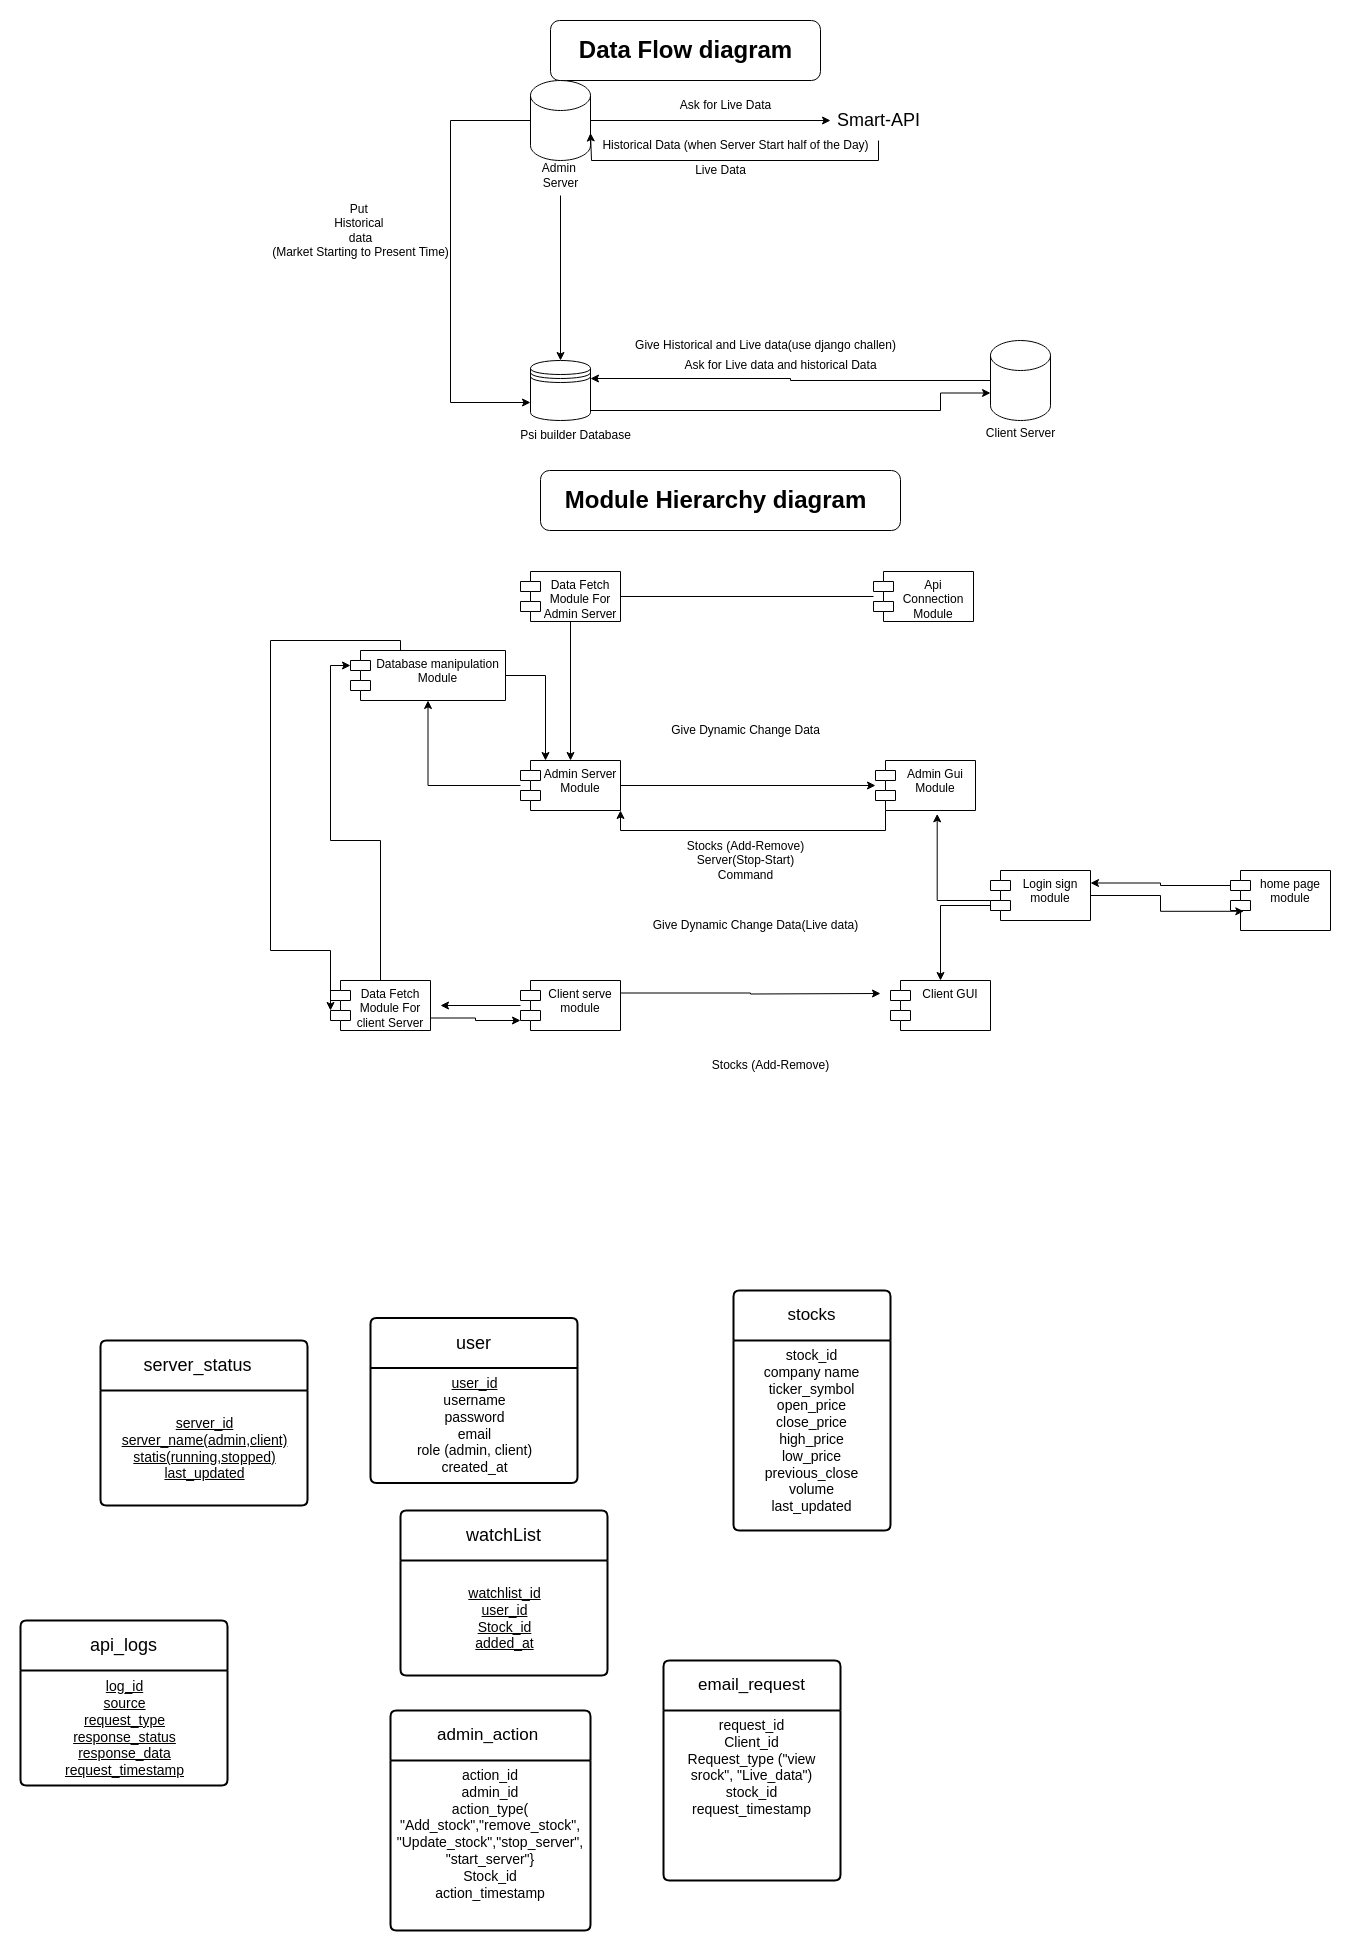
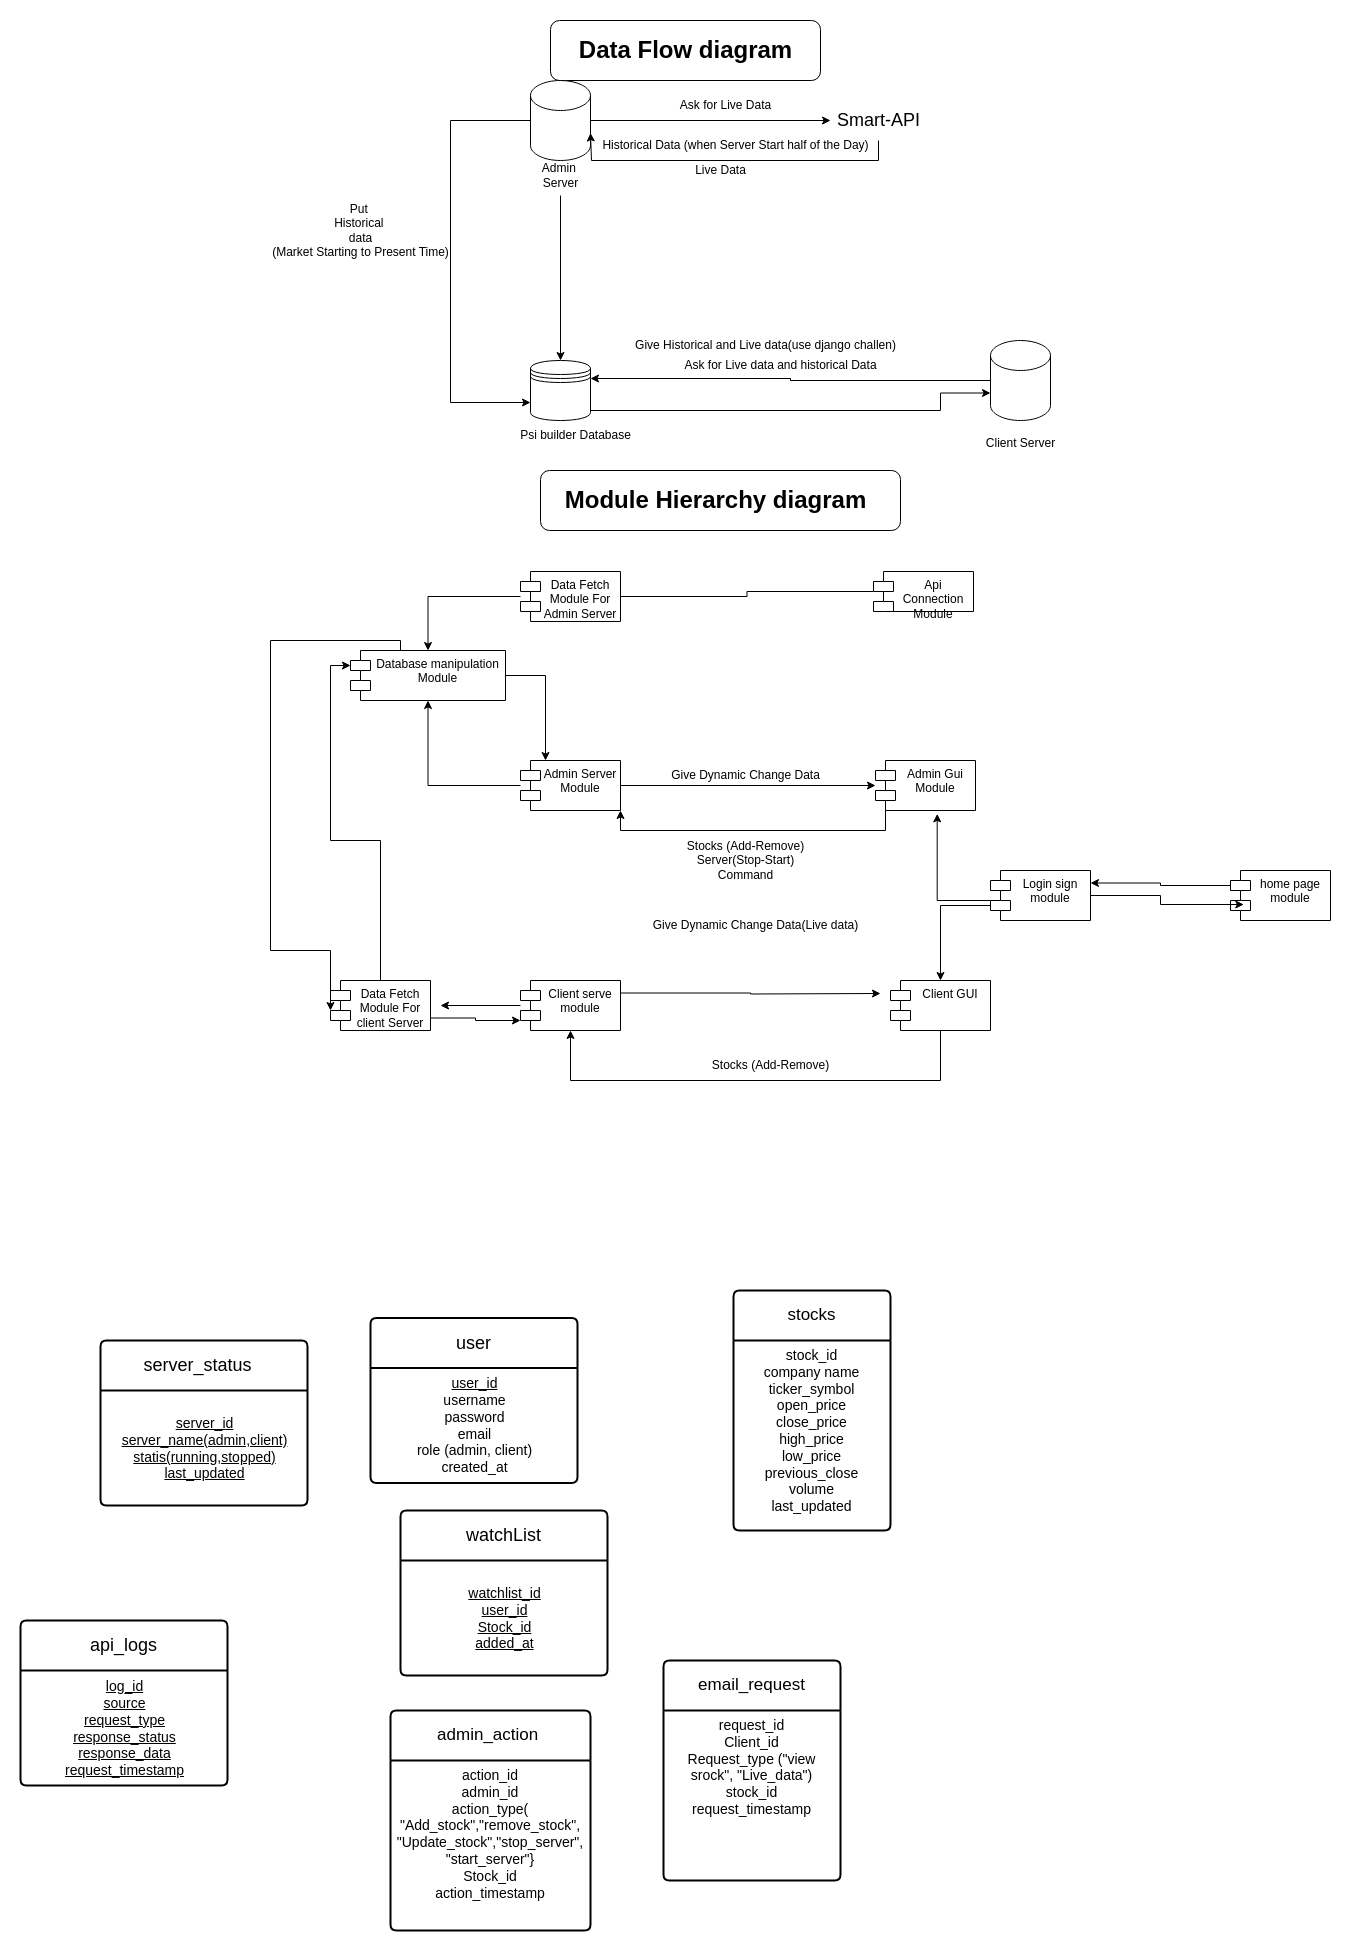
(1021, 441) -> (1021, 451)
(924, 597) -> (924, 592)
(571, 688) -> (451, 597)
(746, 731) -> (746, 776)
(1281, 901) -> (1281, 896)
none -> (760, 1081)
